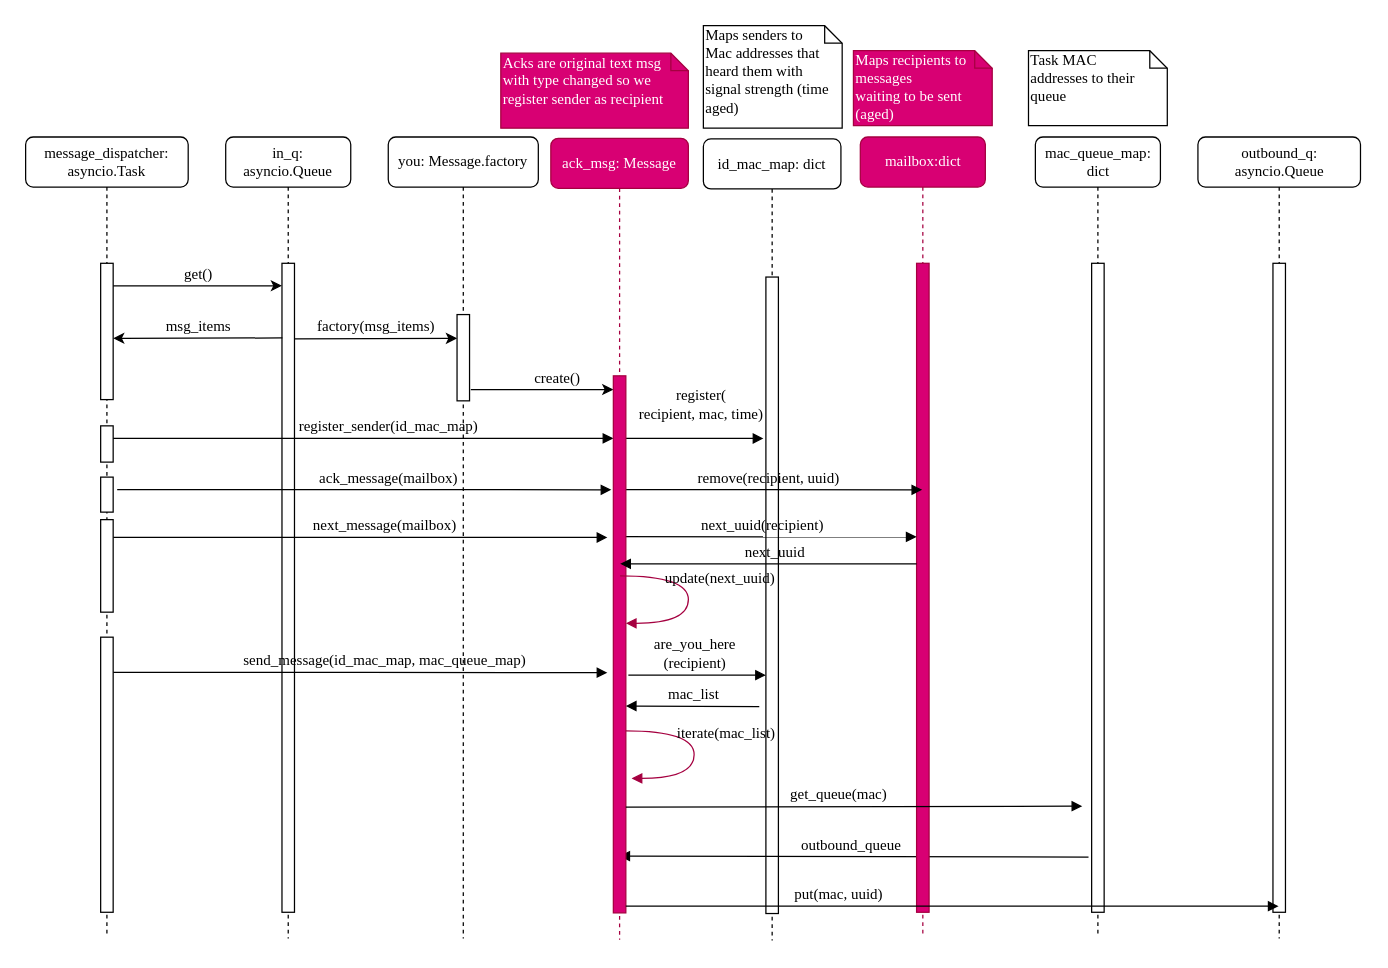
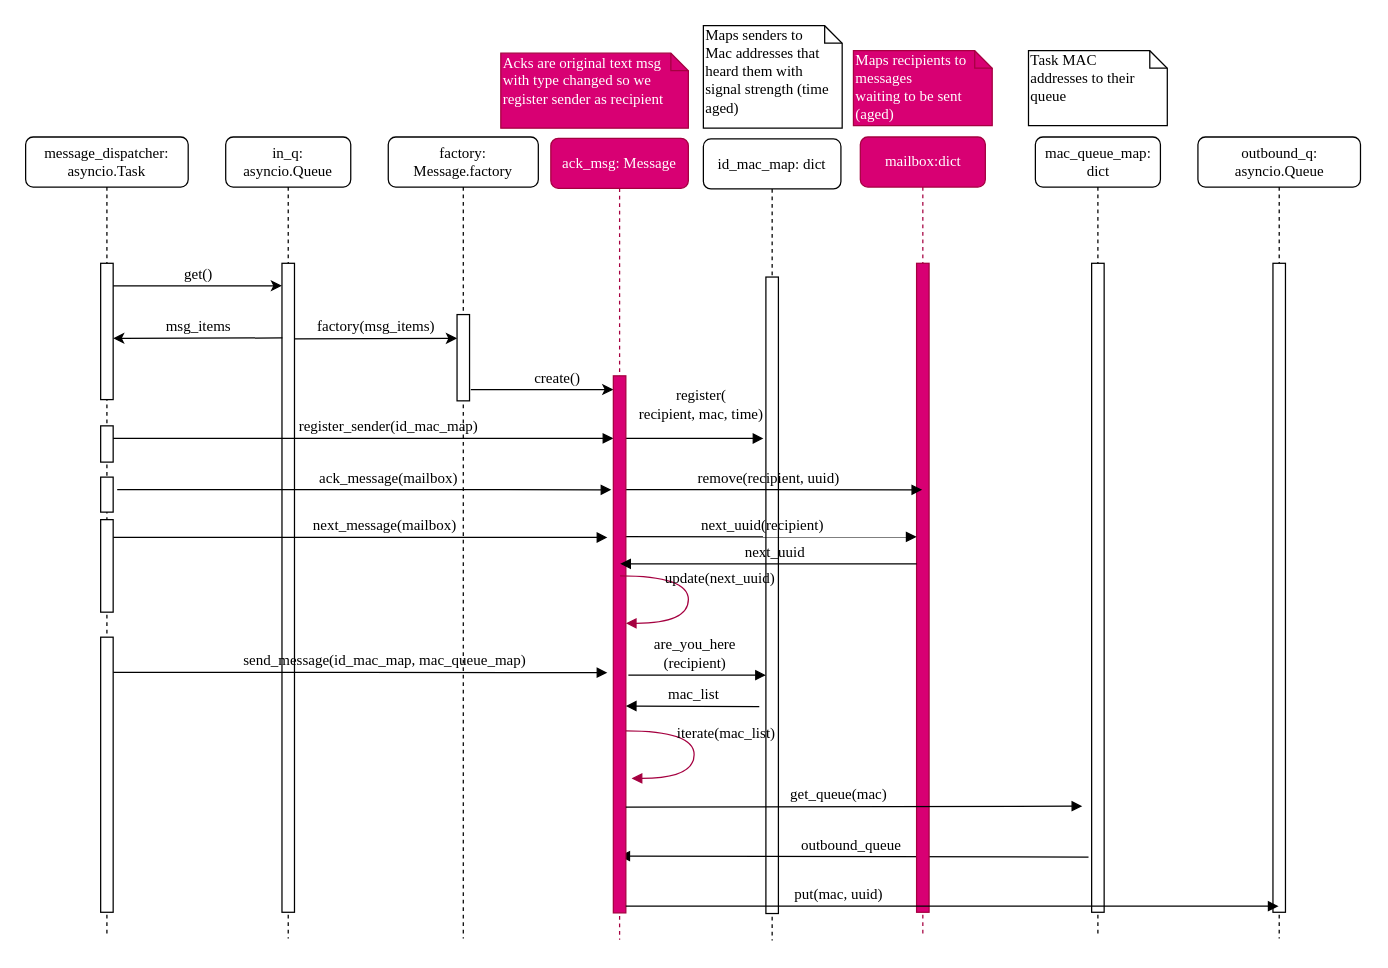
(463, 162) -> (463, 162)
